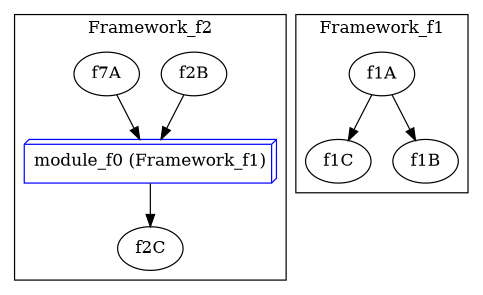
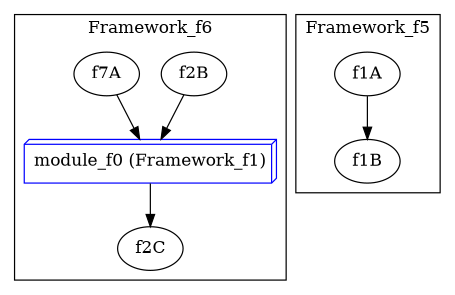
(150, 28) -> (150, 28)
(382, 28) -> (368, 28)
(338, 161) -> none
